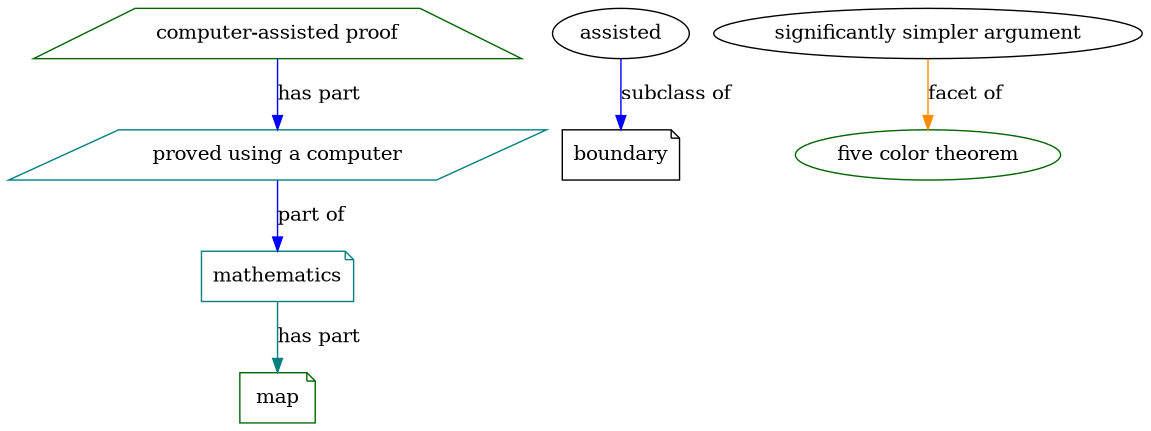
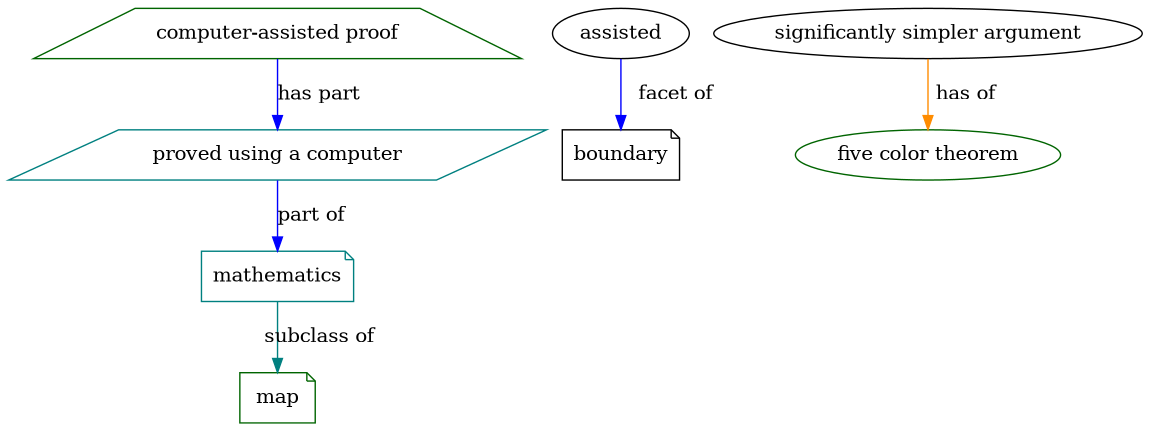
(676, 94) -> (676, 94)
(966, 94) -> (966, 94)
(319, 337) -> (319, 337)
